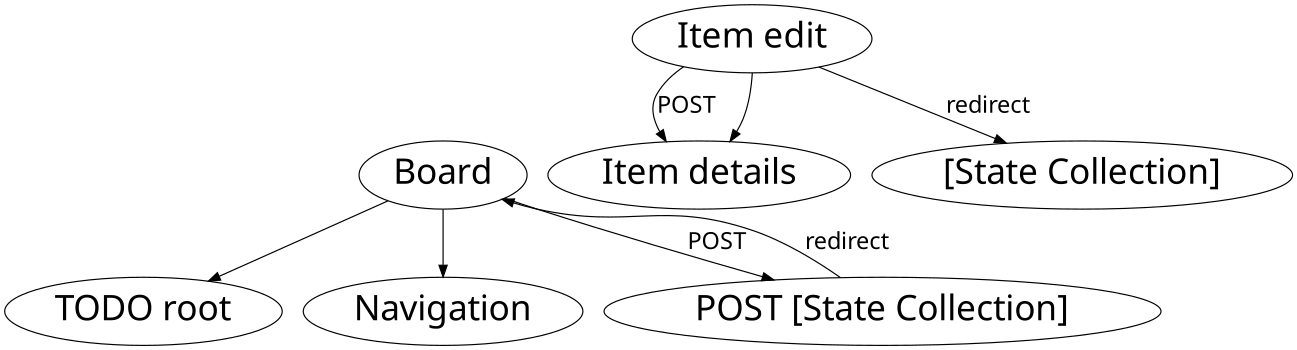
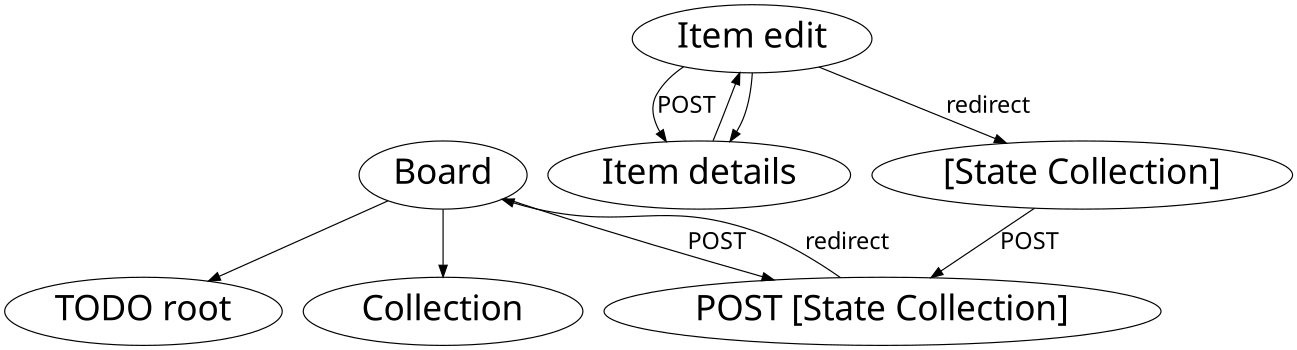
none -> (724, 112)
none -> (988, 240)
(443, 311) -> (443, 311)
